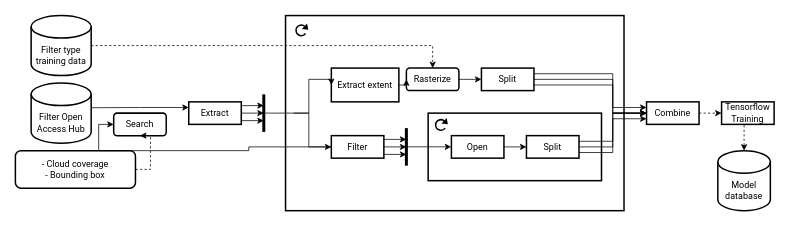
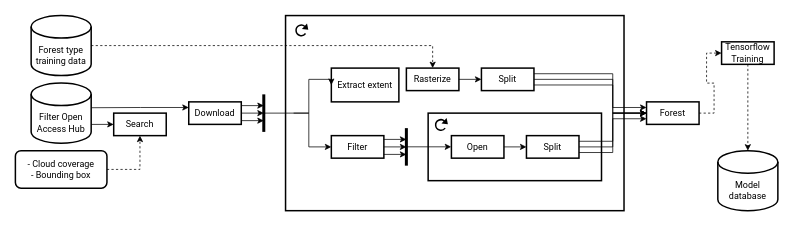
(61, 55) -> (61, 55)
(432, 79) -> (432, 79)
(404, 85) -> none
(215, 113) -> (215, 113)
(672, 113) -> (672, 113)
(747, 113) -> (747, 53)
(140, 124) -> (140, 124)
(162, 150) -> (96, 124)
(75, 169) -> (61, 169)
(744, 180) -> (747, 180)
